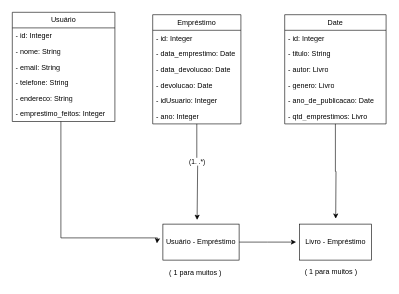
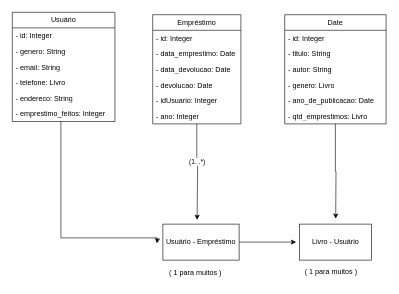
(40, 52) -> (44, 52)
(313, 70) -> (315, 70)
(48, 83) -> (45, 83)
(336, 242) -> (336, 242)
